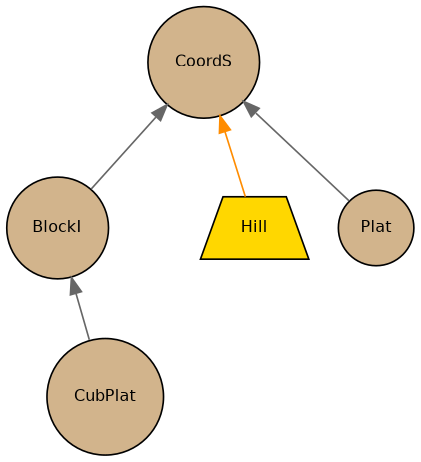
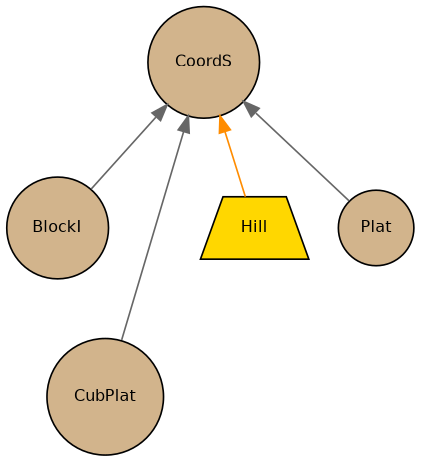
(83, 317) -> (153, 236)
